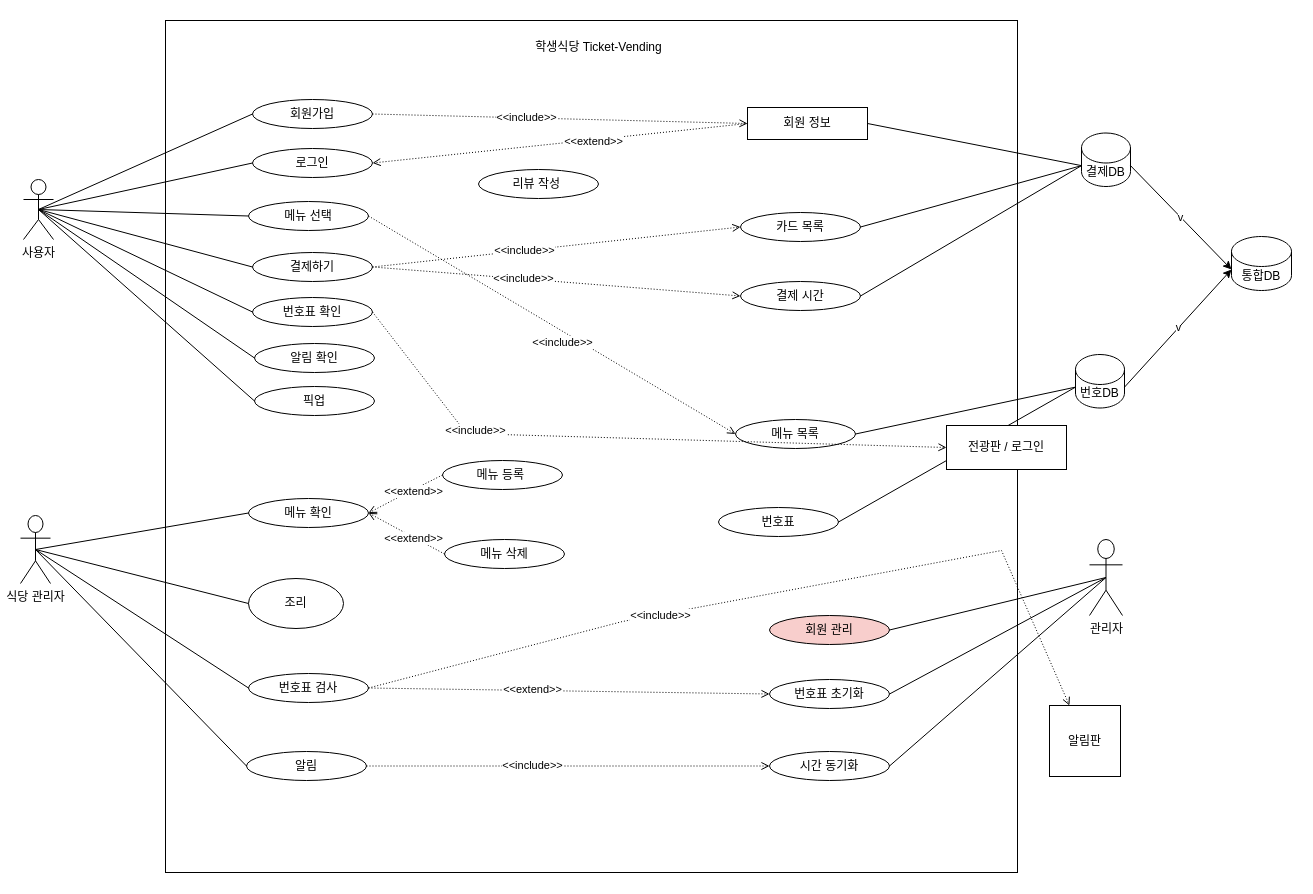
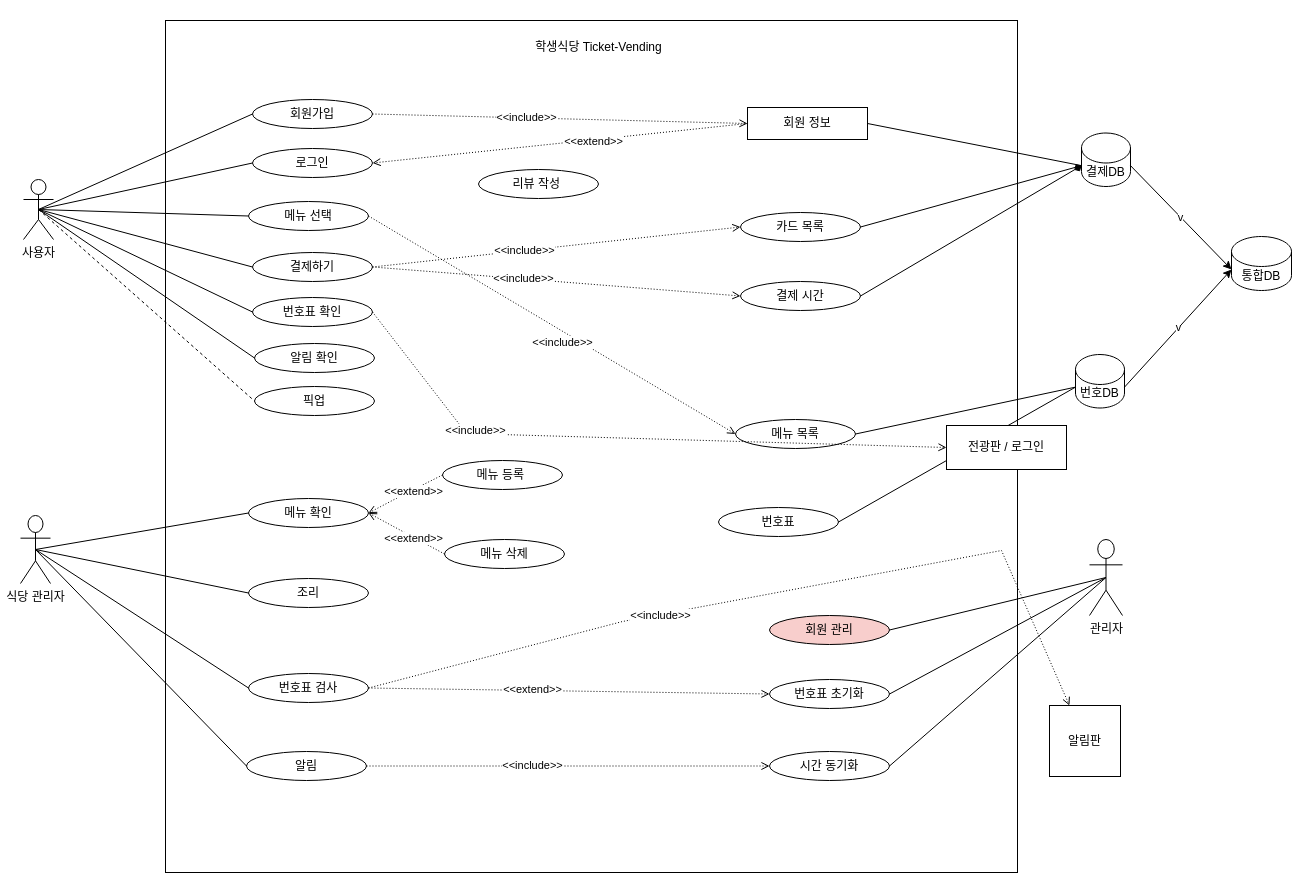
(1077, 168) -> (1074, 170)
(151, 309) -> (151, 309)
(296, 604) -> (309, 593)
